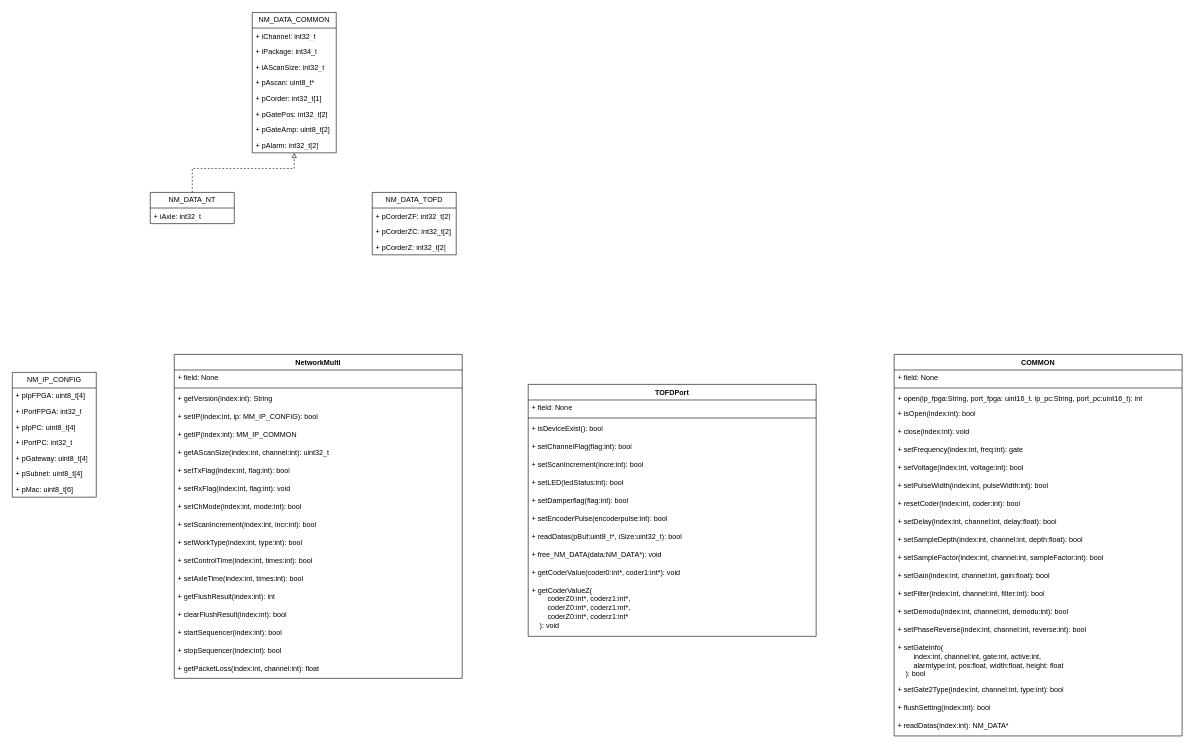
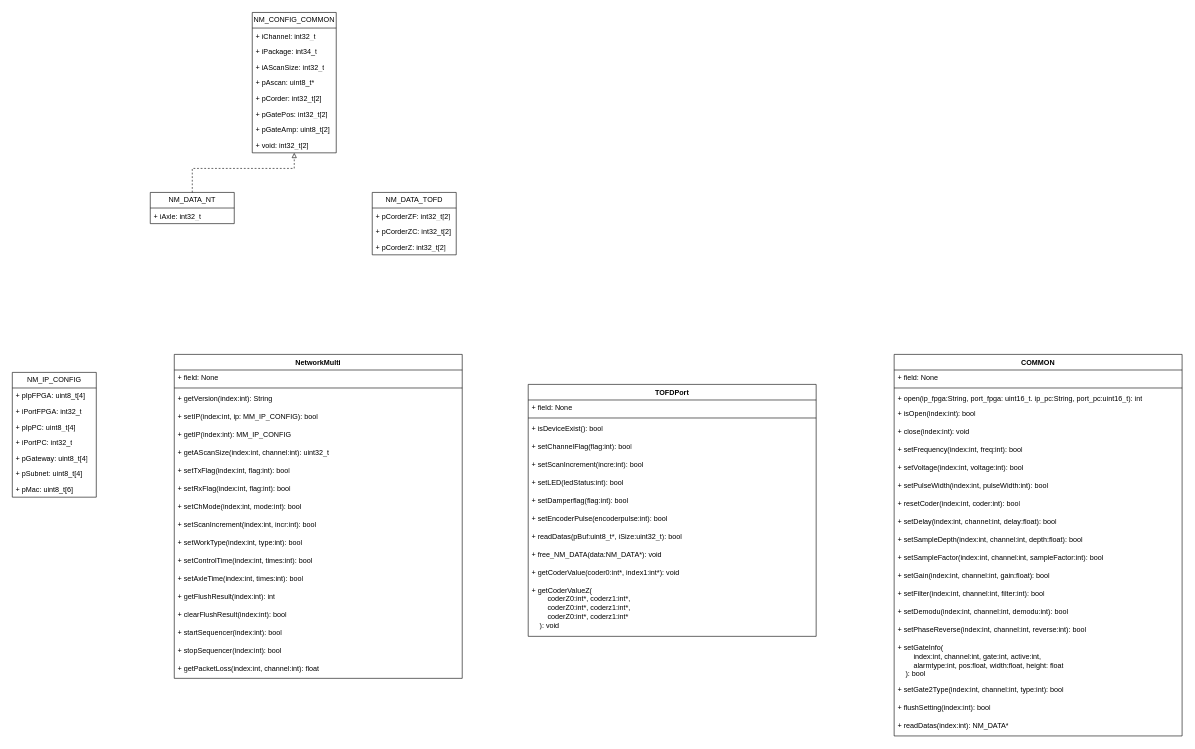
(294, 20) -> (294, 20)
(294, 99) -> (294, 99)
(292, 146) -> (288, 146)
(237, 435) -> (237, 435)
(971, 450) -> (970, 450)
(242, 489) -> (242, 489)
(616, 573) -> (615, 573)
